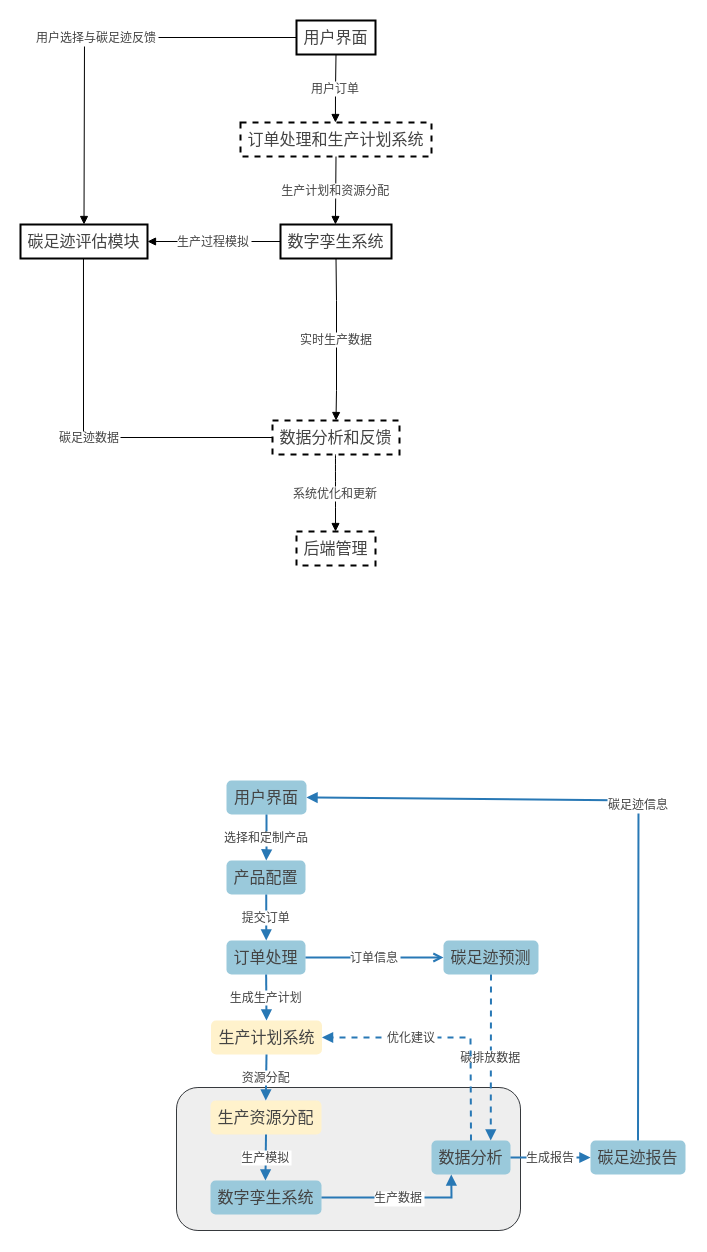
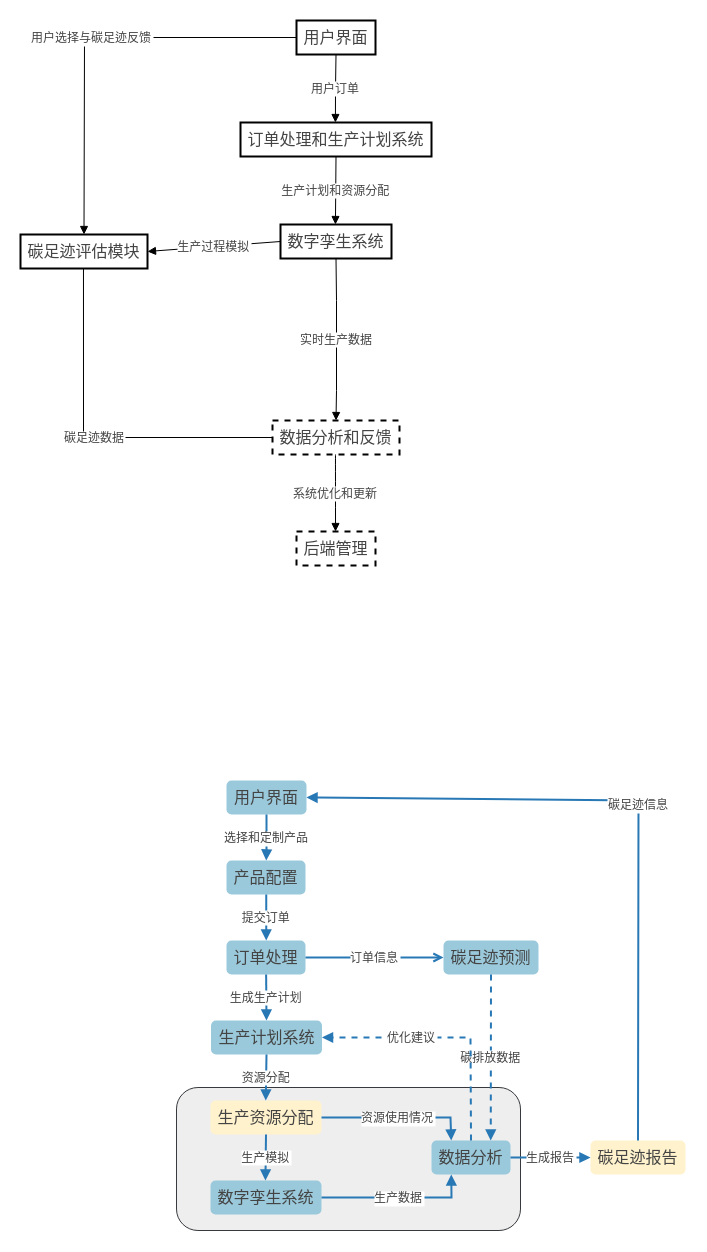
(336, 140) -> (336, 140)
(84, 242) -> (84, 252)
(267, 1038) -> (267, 1038)
none -> (392, 1118)
(638, 1158) -> (638, 1158)
